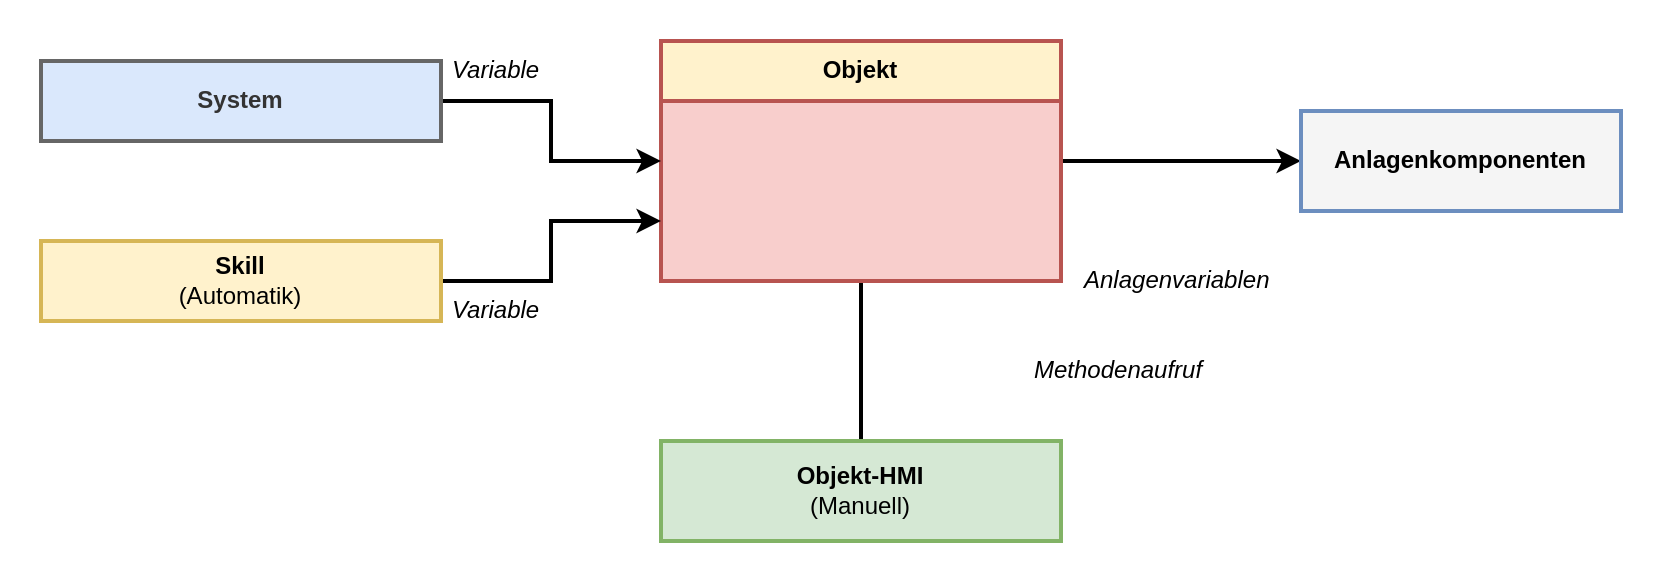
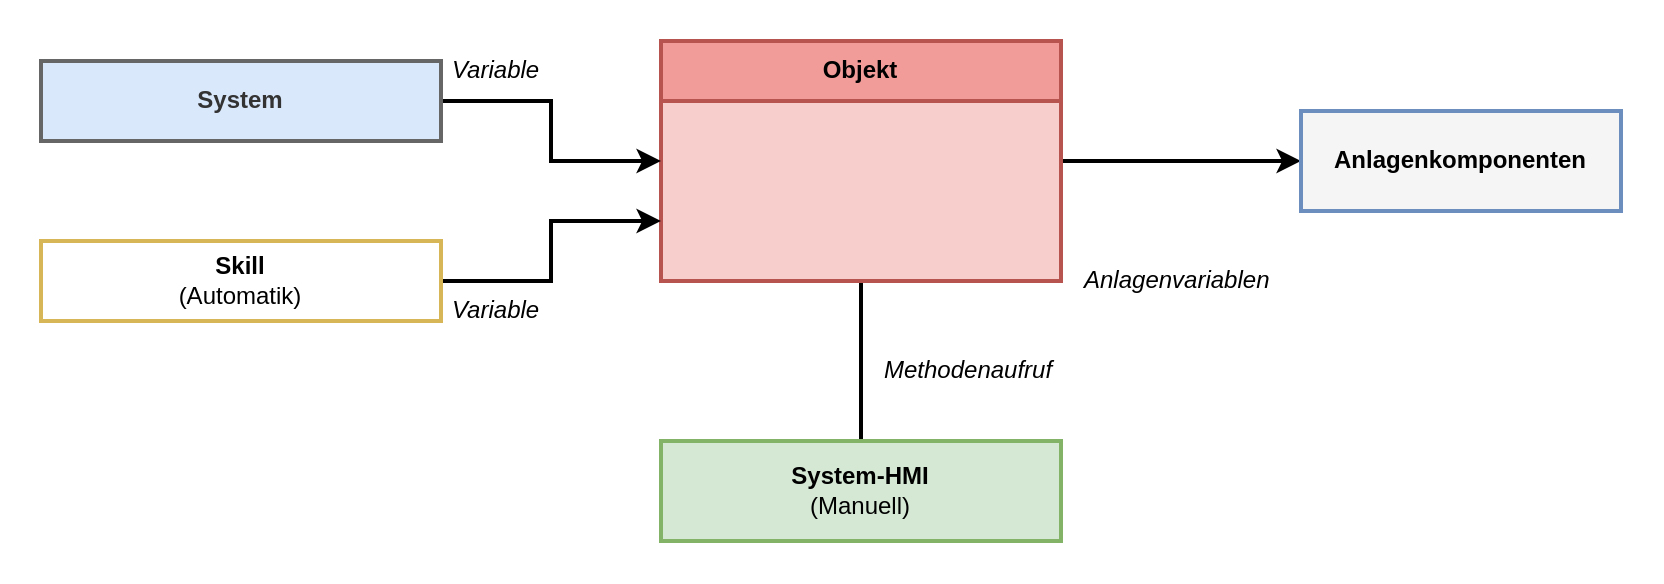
(861, 71) -> (861, 71)
(241, 281) -> (241, 281)
(1141, 371) -> (991, 371)
(861, 491) -> (861, 491)
